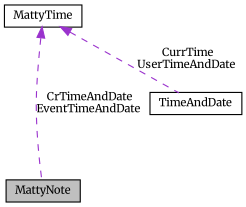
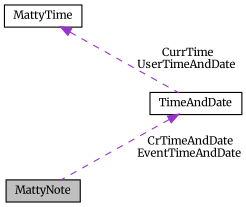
(36, 109) -> (115, 150)
